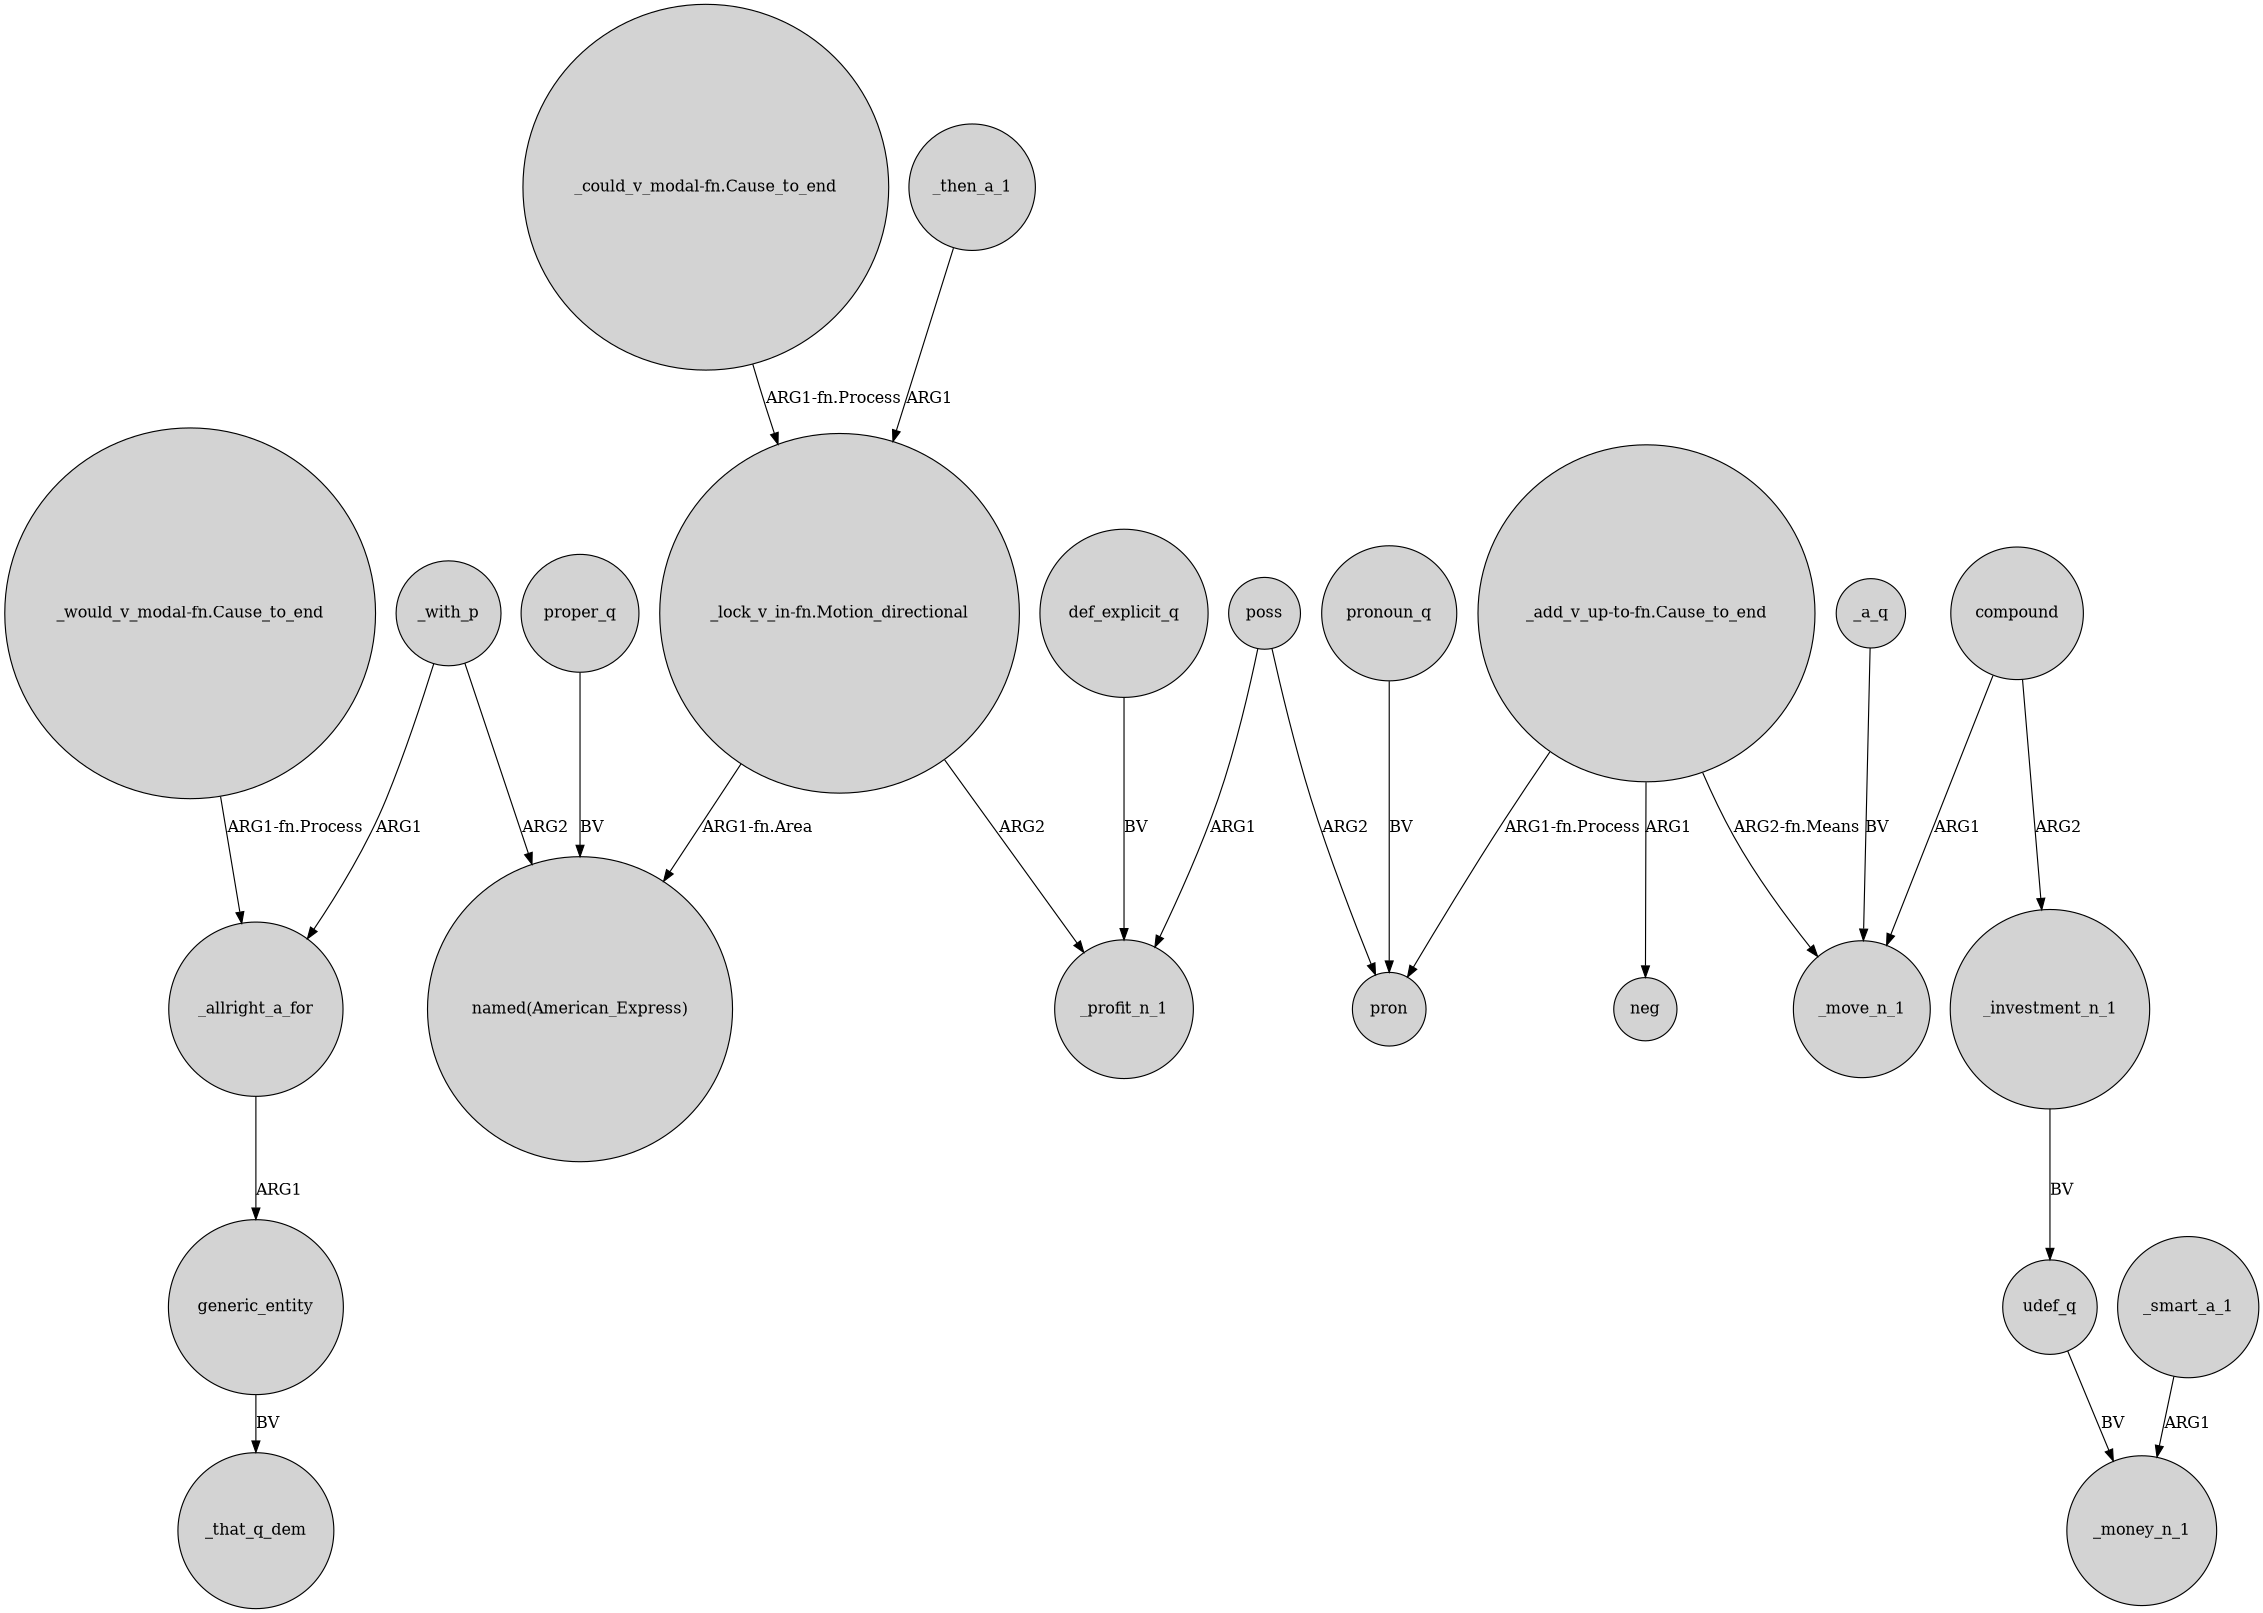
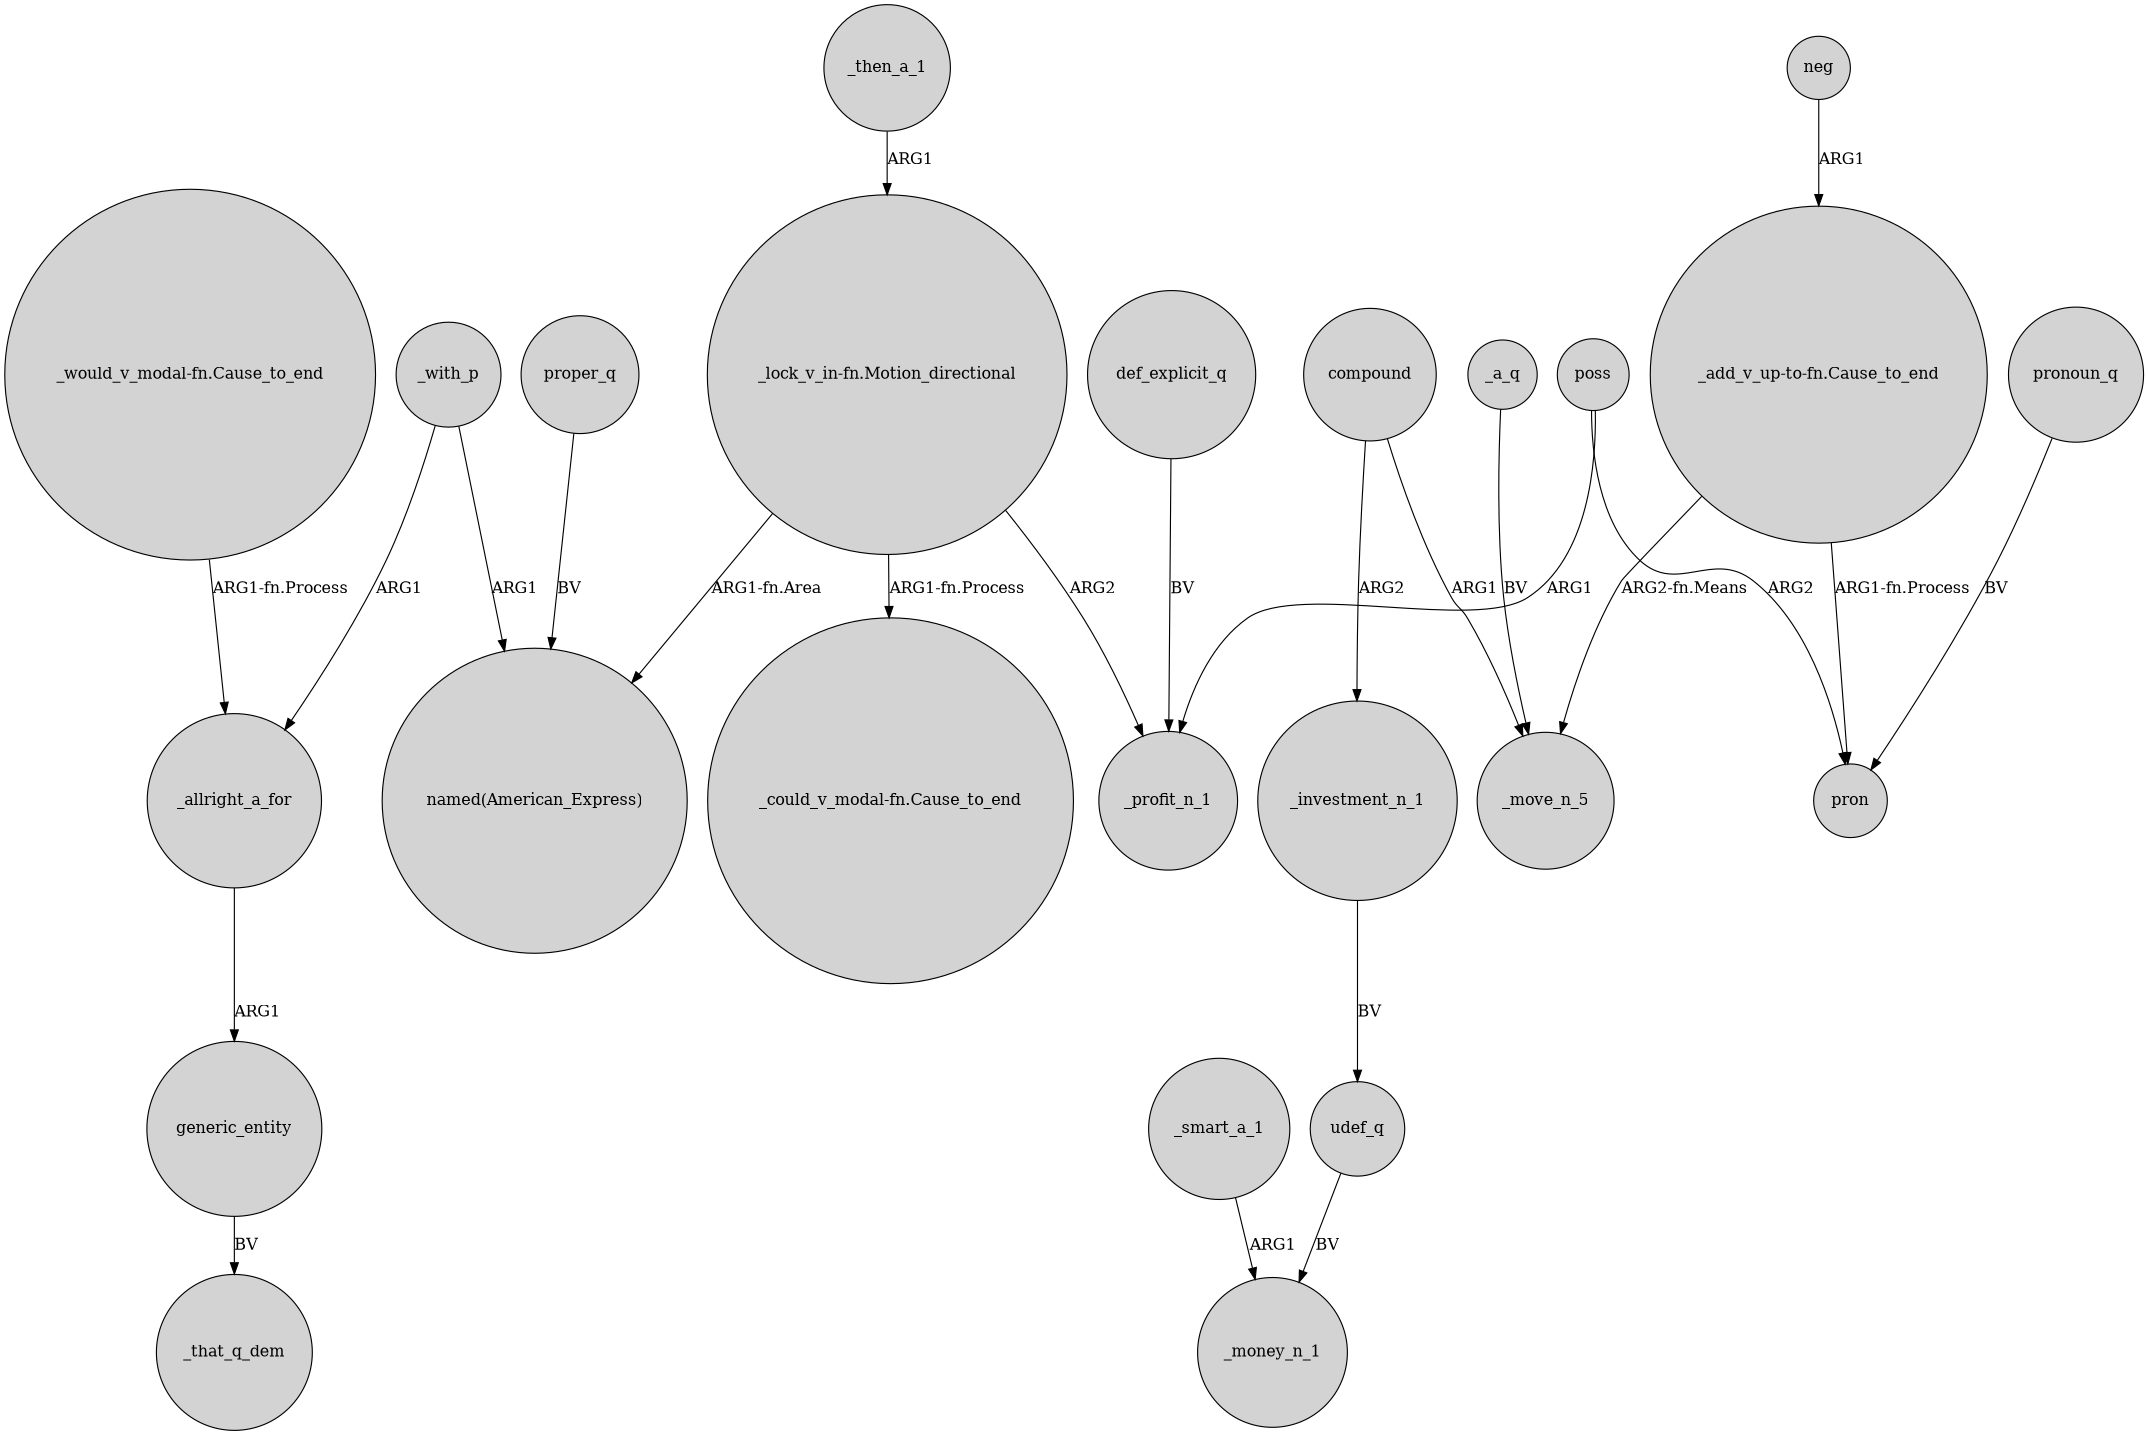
(763, 399) -> (889, 580)
(545, 828) -> (515, 589)
(1646, 874) -> (1819, 147)
(1862, 1009) -> (1546, 801)
